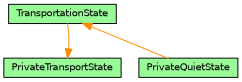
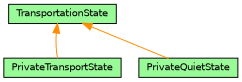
(69, 36) -> (56, 46)
